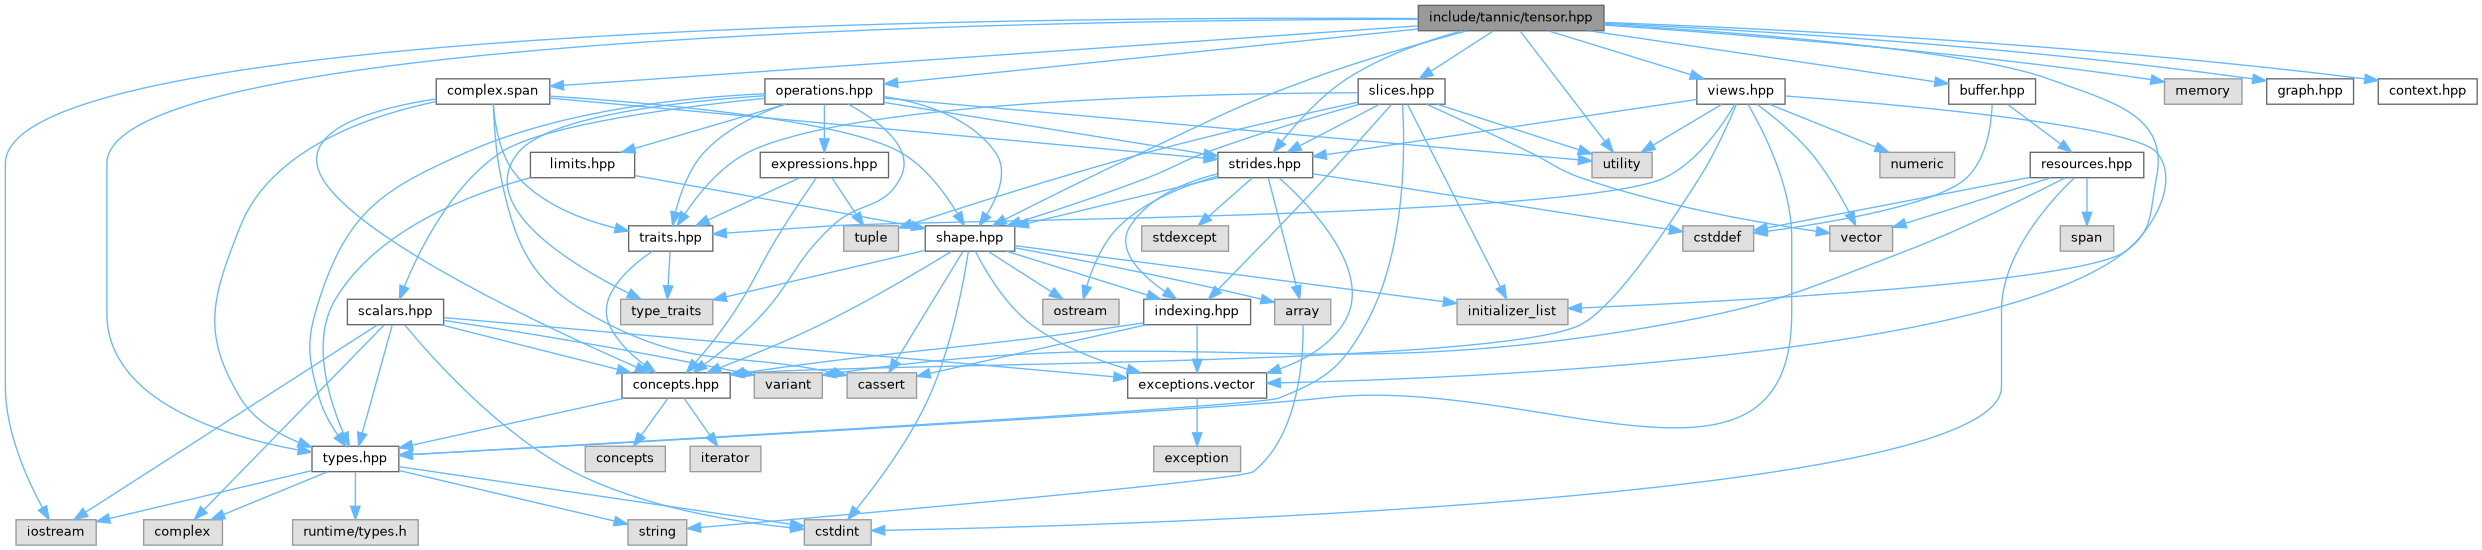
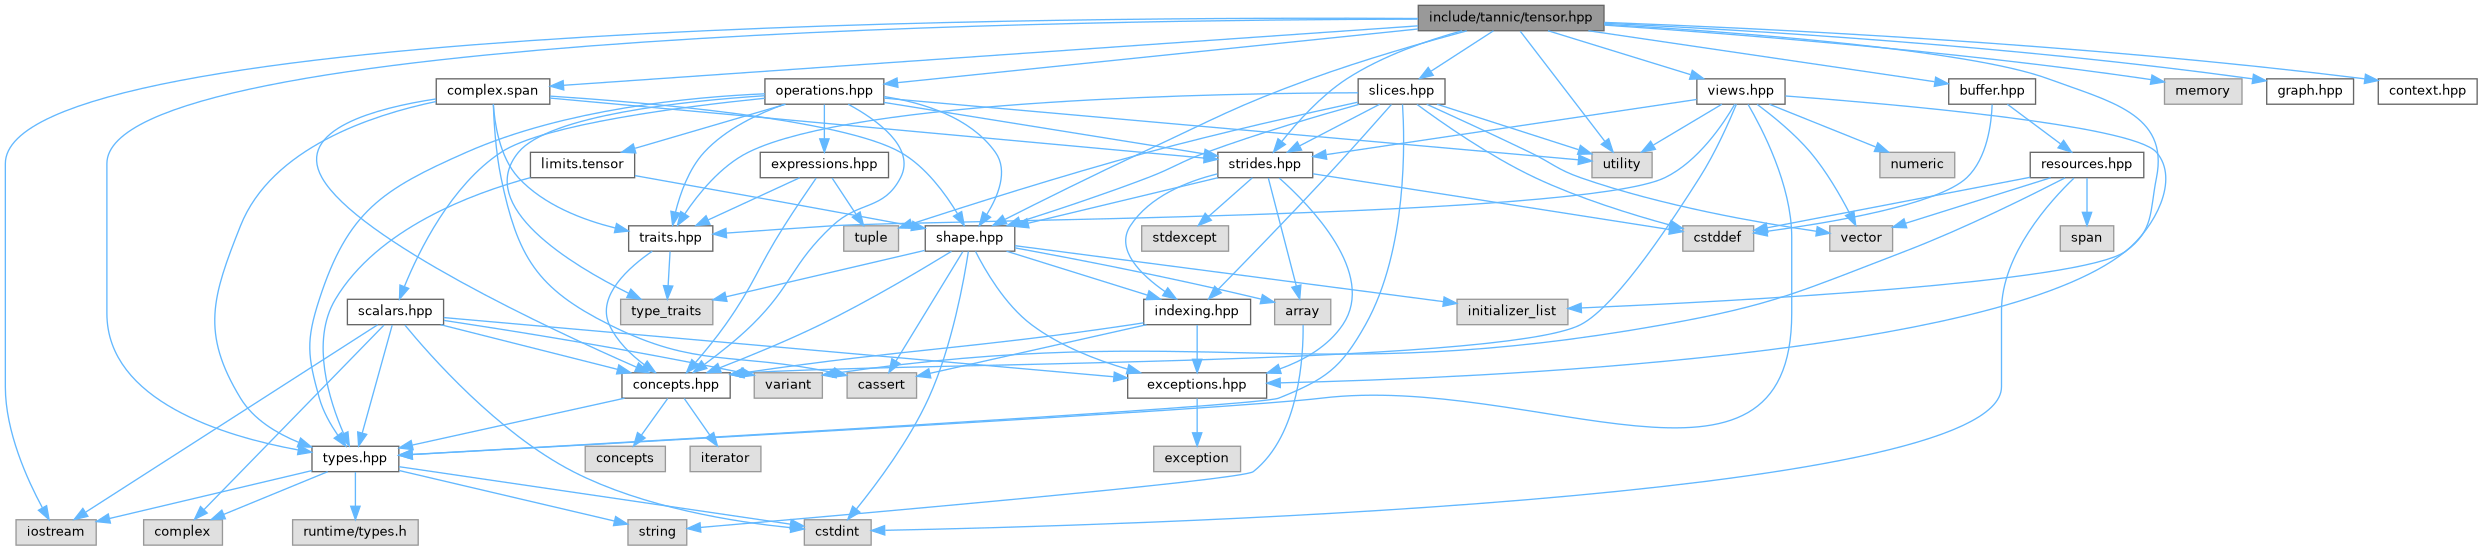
(583, 165) -> (583, 165)
(1449, 187) -> (1537, 178)
(1081, 312) -> none
(1197, 385) -> (1197, 385)
